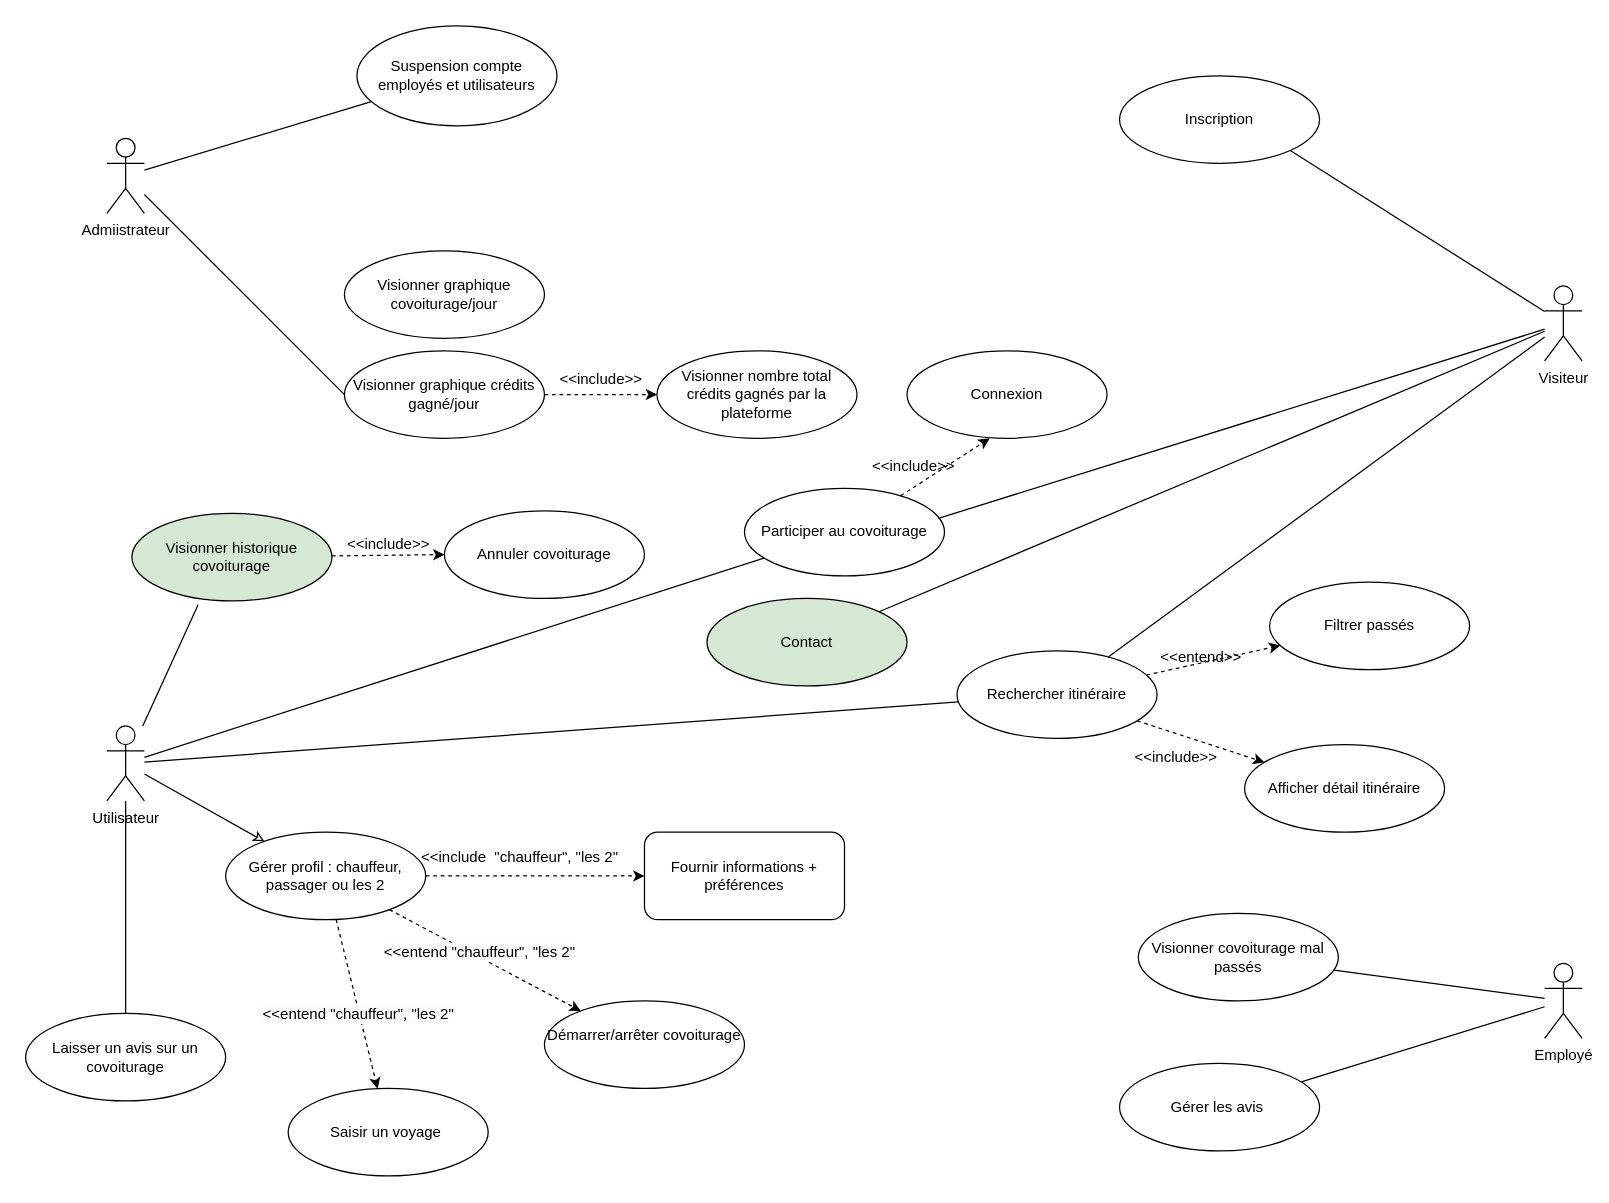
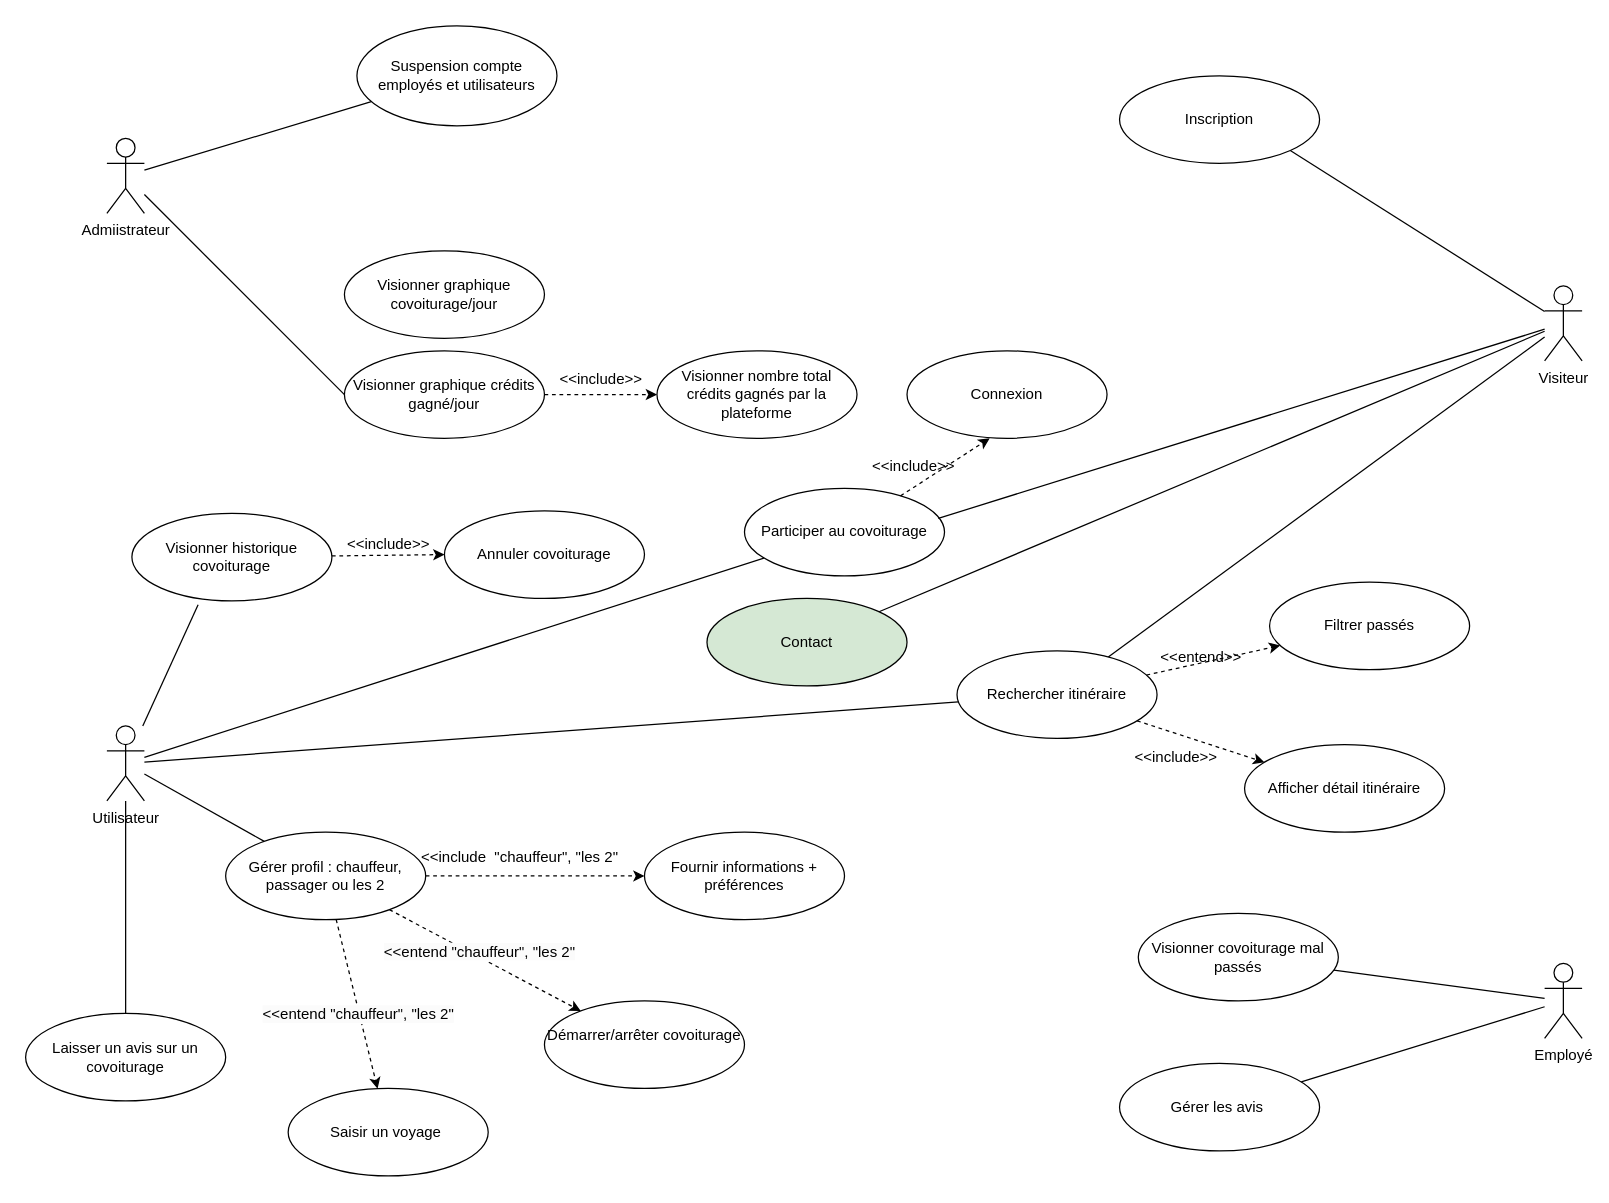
(232, 557) -> (232, 557)
(256, 836) -> (259, 838)
(744, 876) -> (744, 876)
